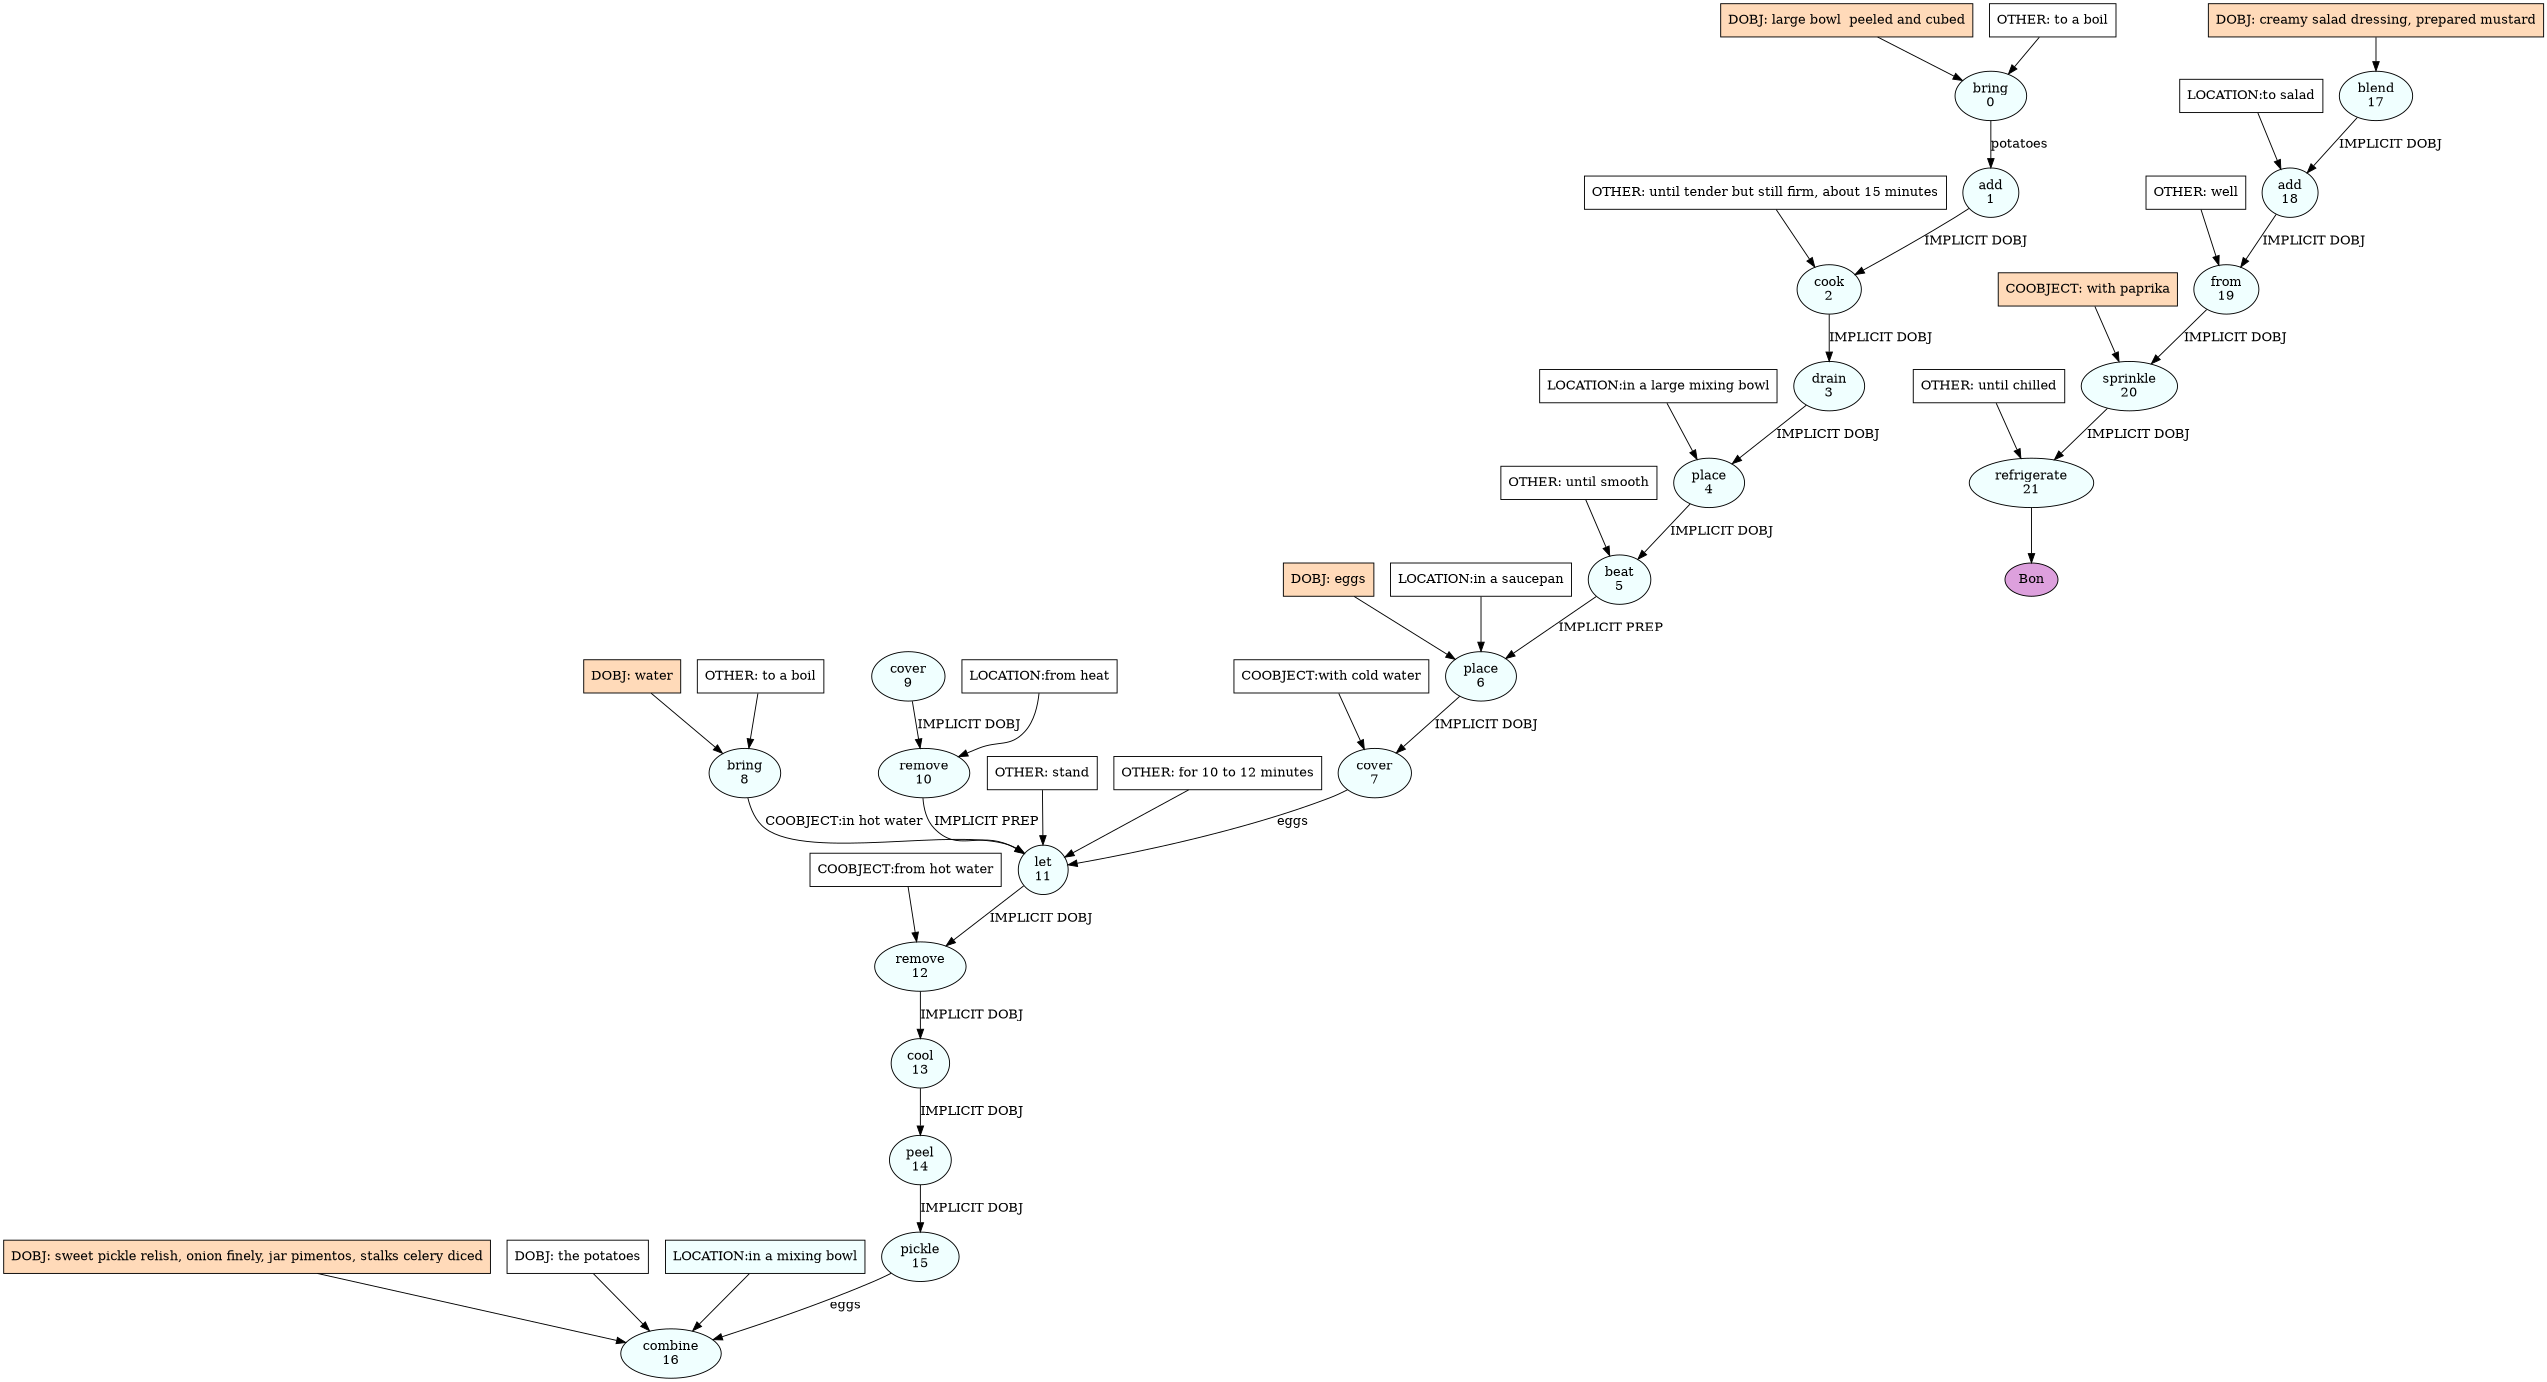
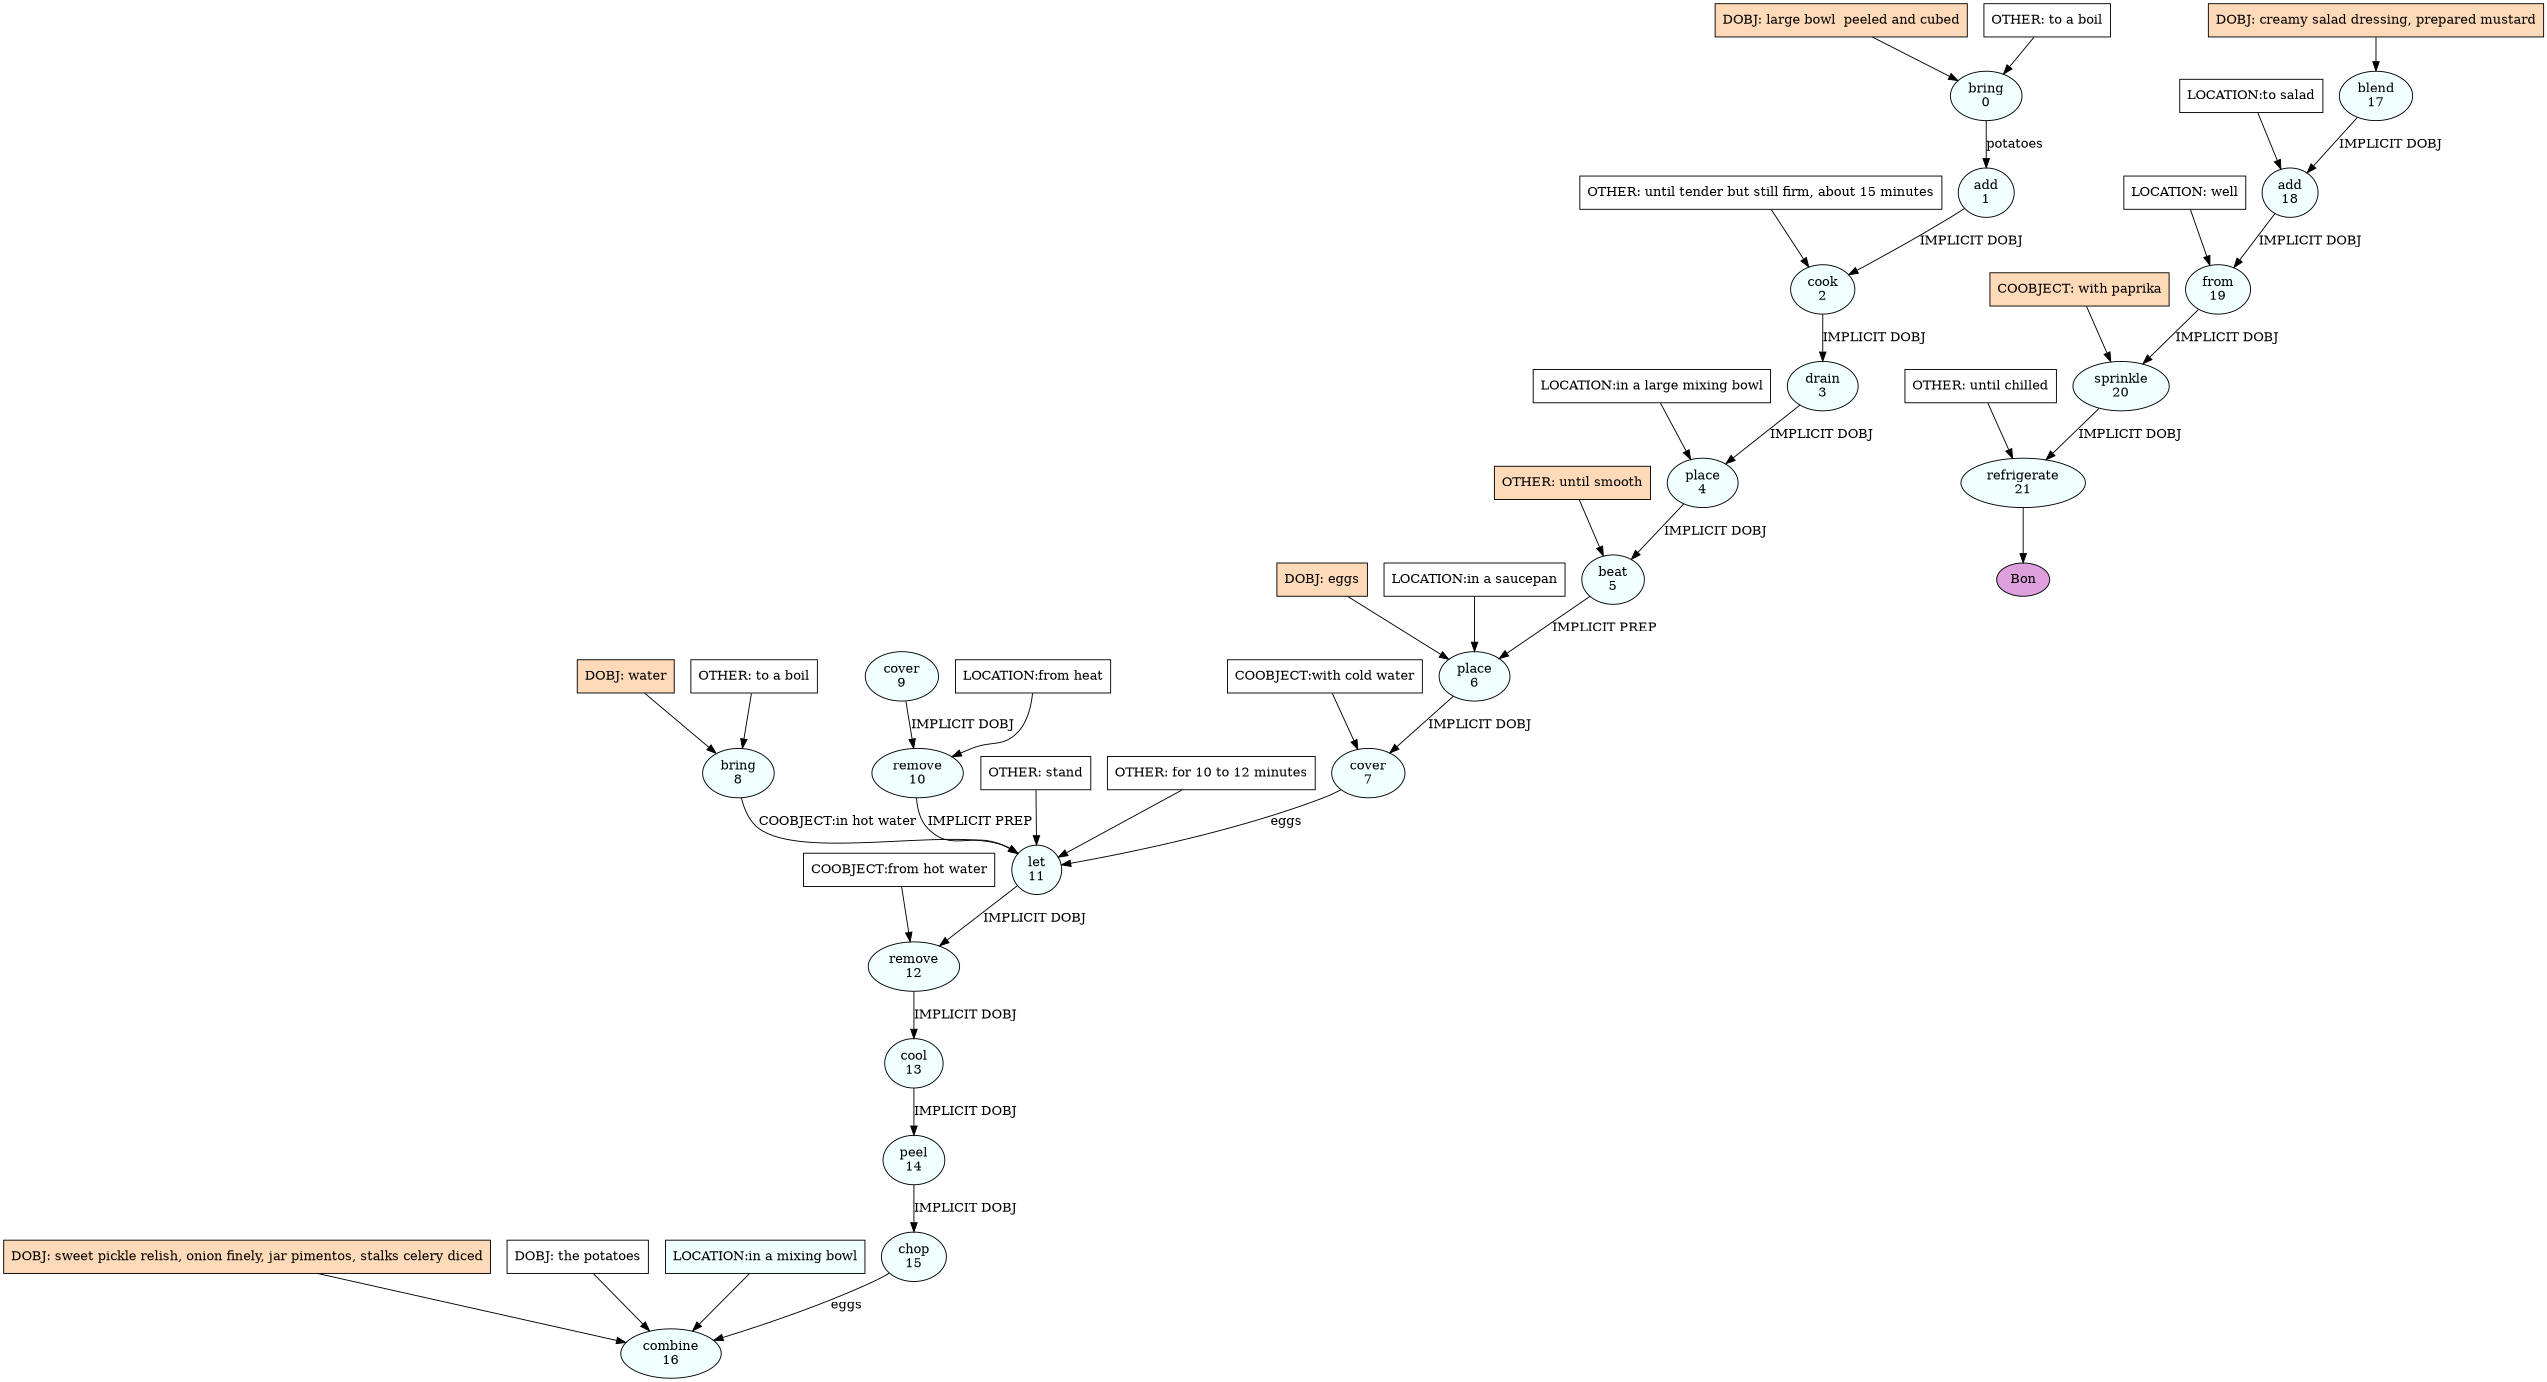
(2196, 193) -> (2185, 193)
(1579, 483) -> (1572, 483)
(920, 1257) -> (914, 1257)
